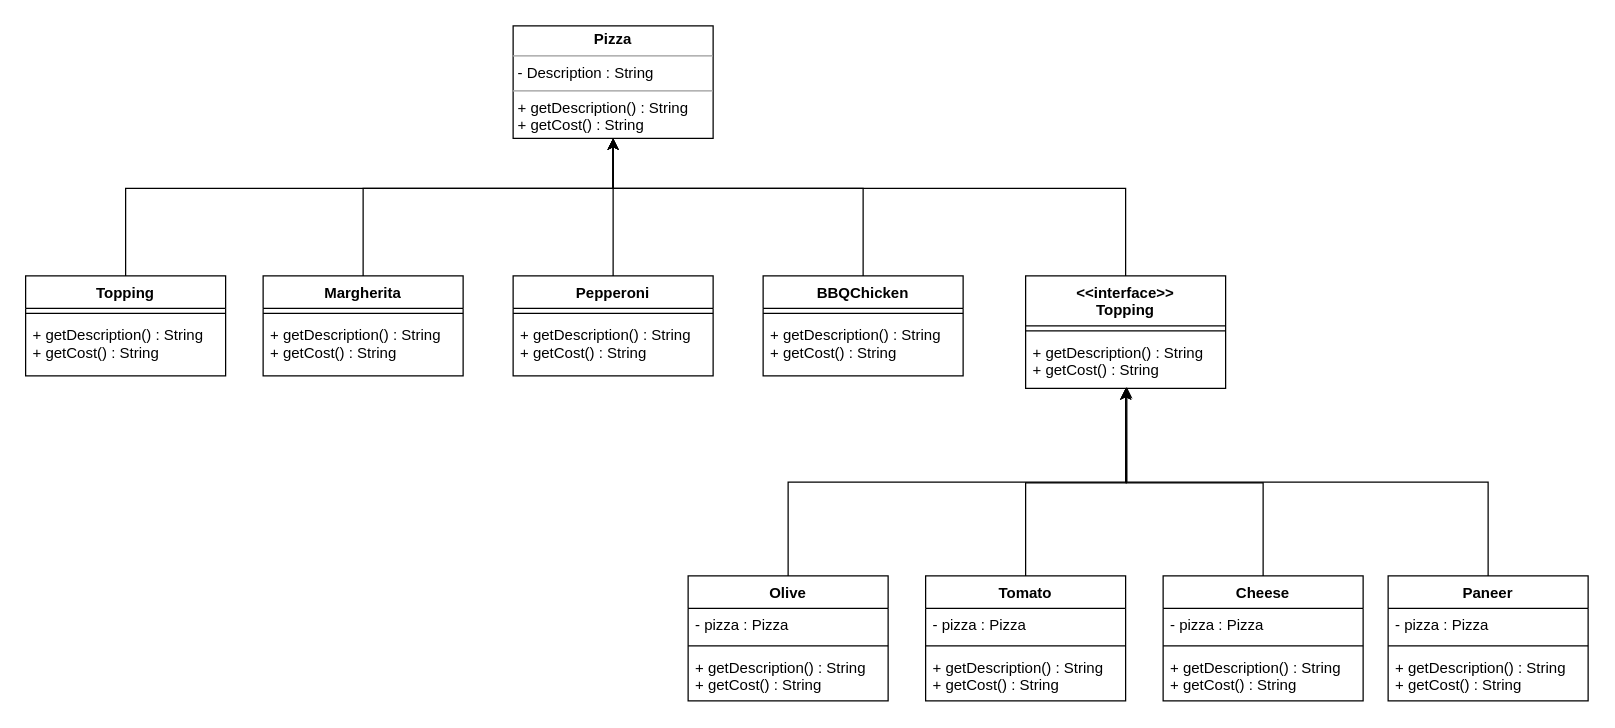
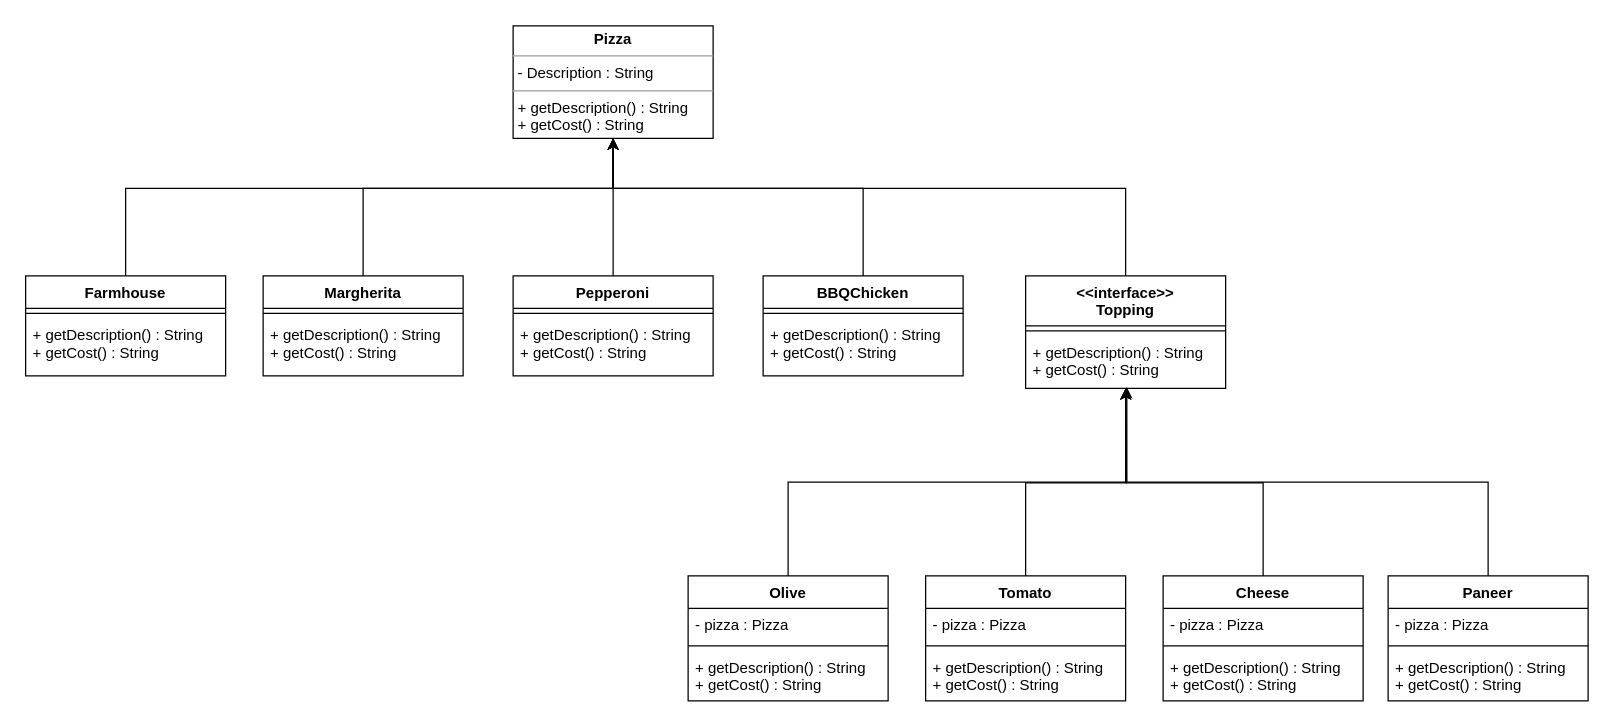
(125, 293) -> (125, 293)
